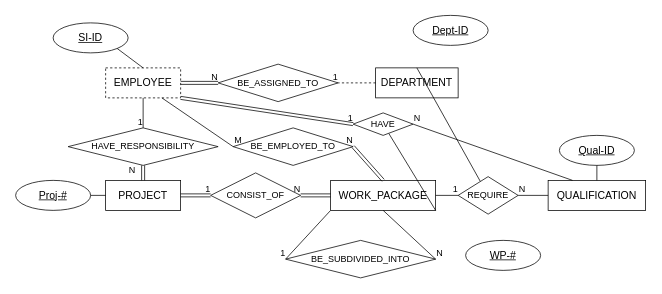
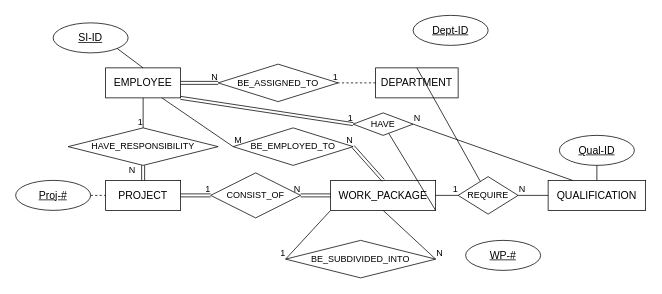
(143, 83) -> (143, 83)
(98, 195) -> (98, 195)
